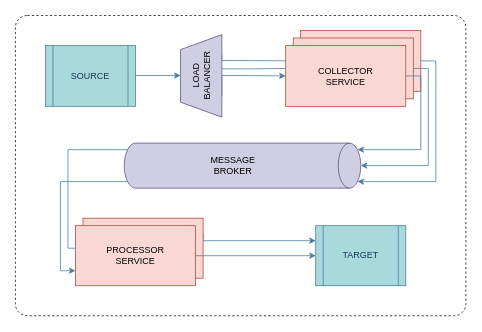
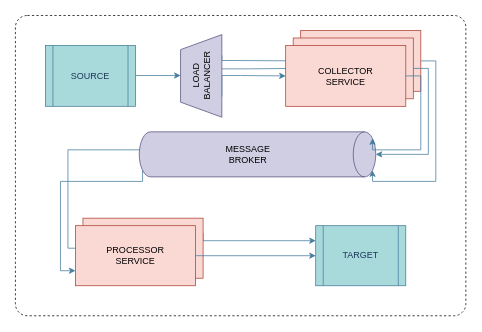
(242, 165) -> (257, 154)
